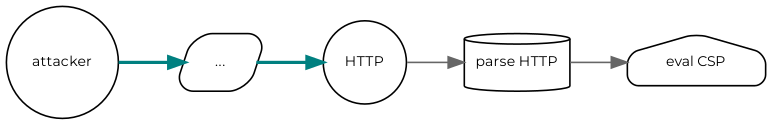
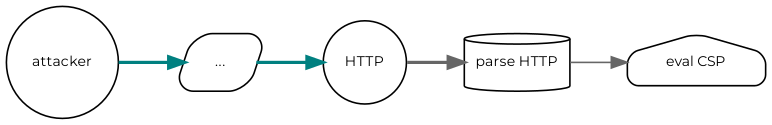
(428, 62) -> (428, 62)
